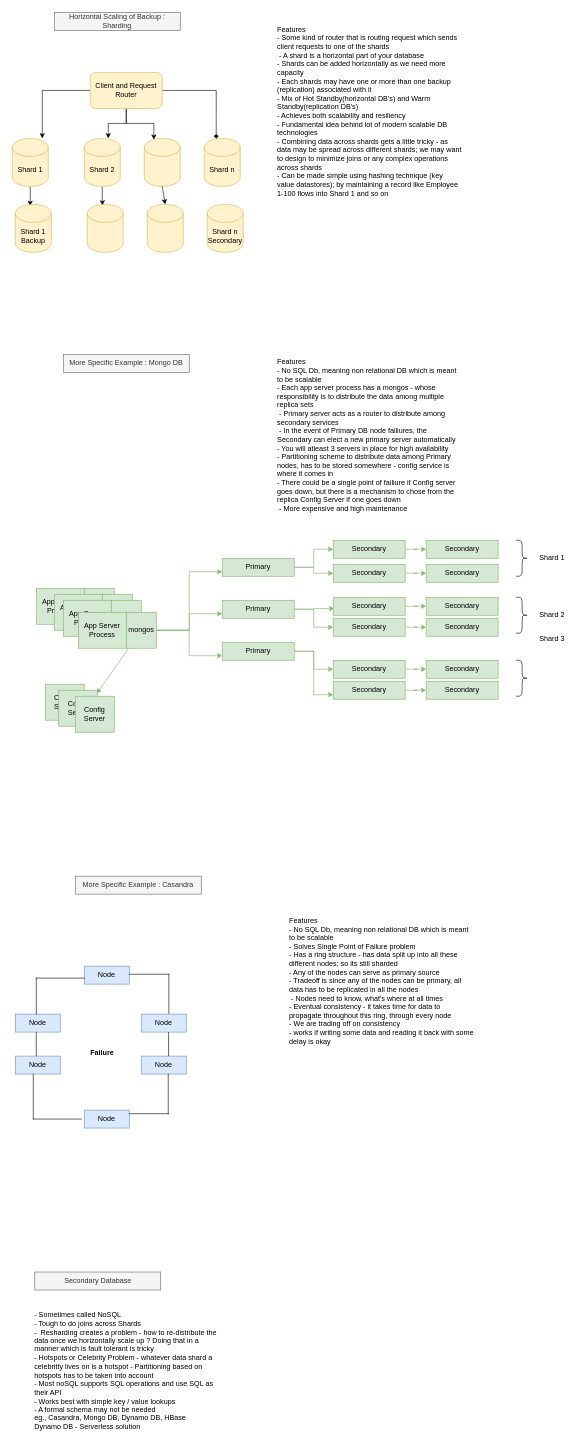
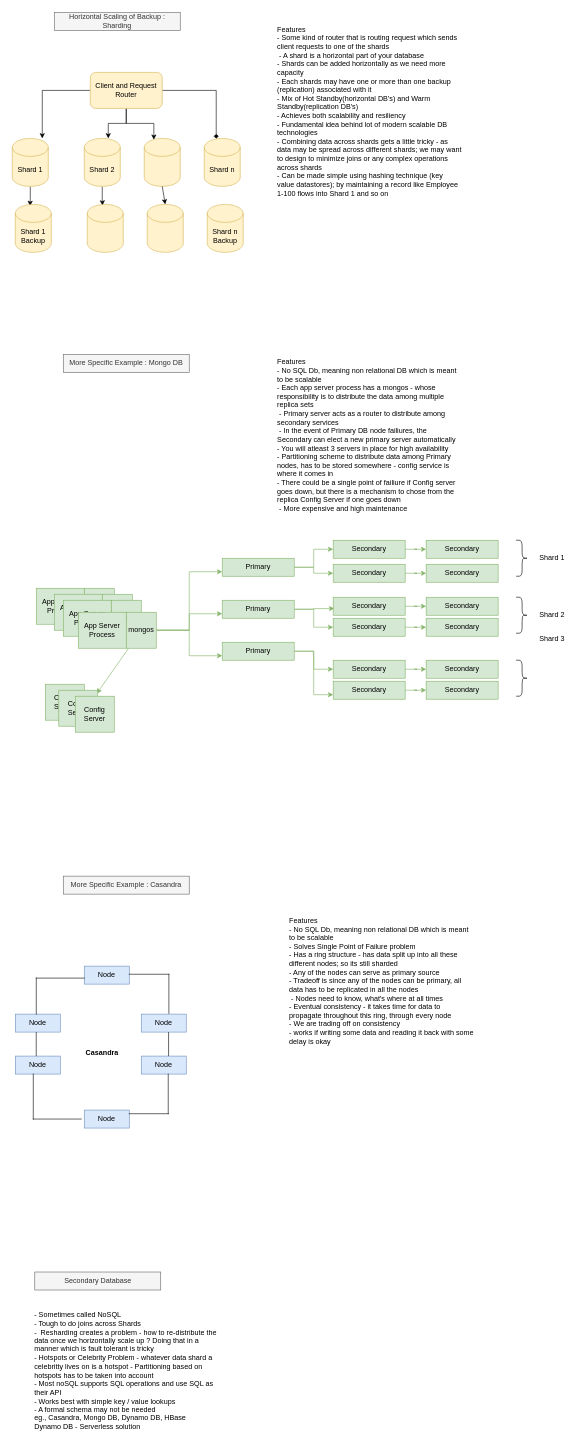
(225, 236) -> (225, 236)
(138, 885) -> (126, 885)
(102, 1053) -> (102, 1053)
